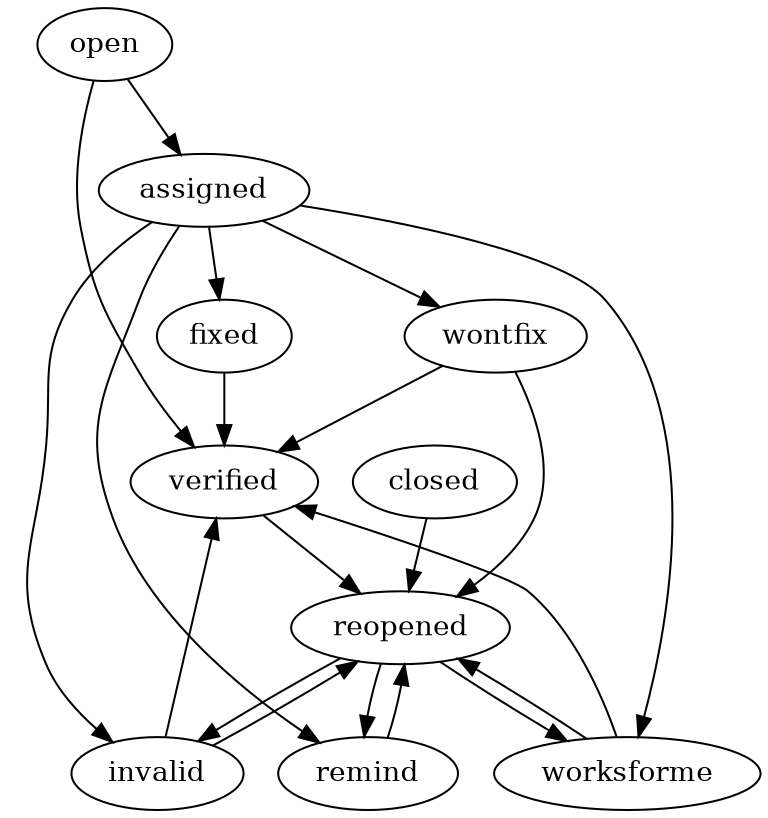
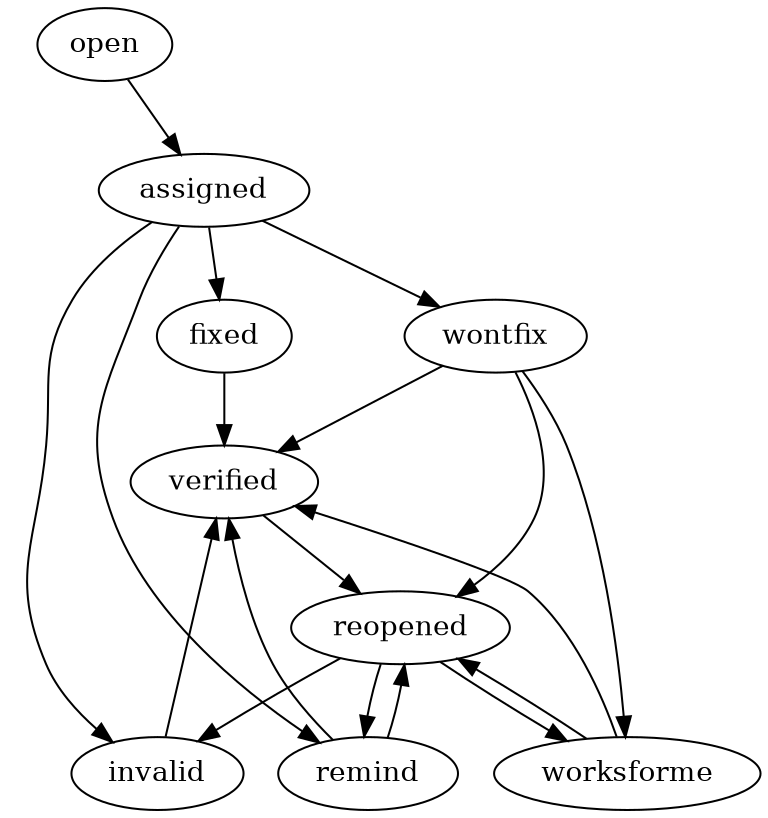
(87, 258) -> (265, 648)
(636, 347) -> (595, 537)
(435, 482) -> none
(286, 704) -> none
